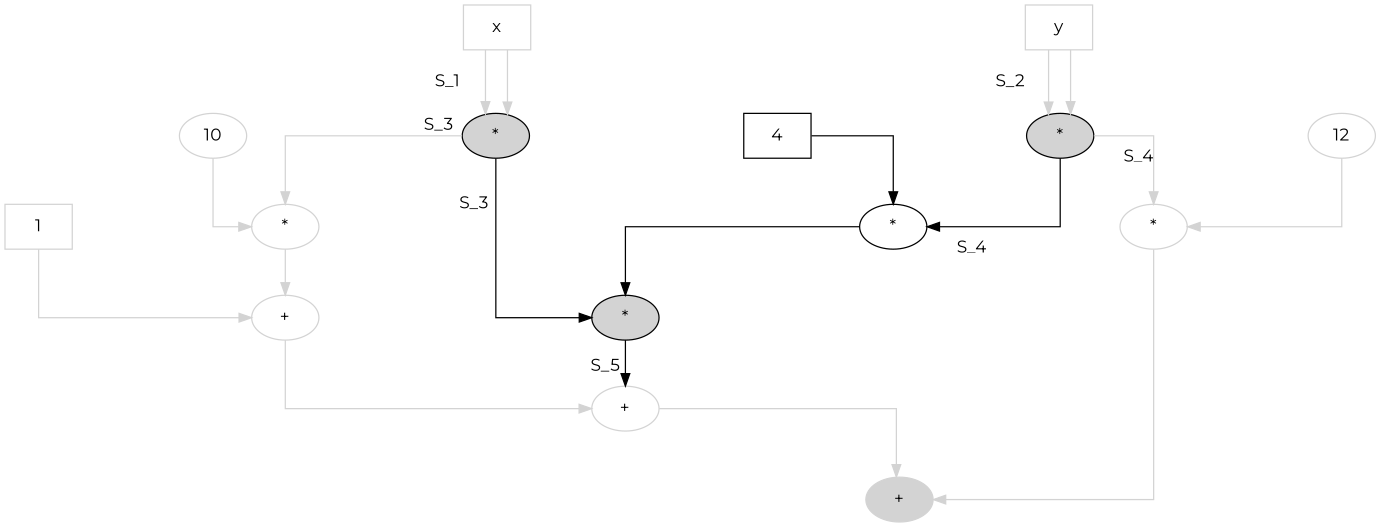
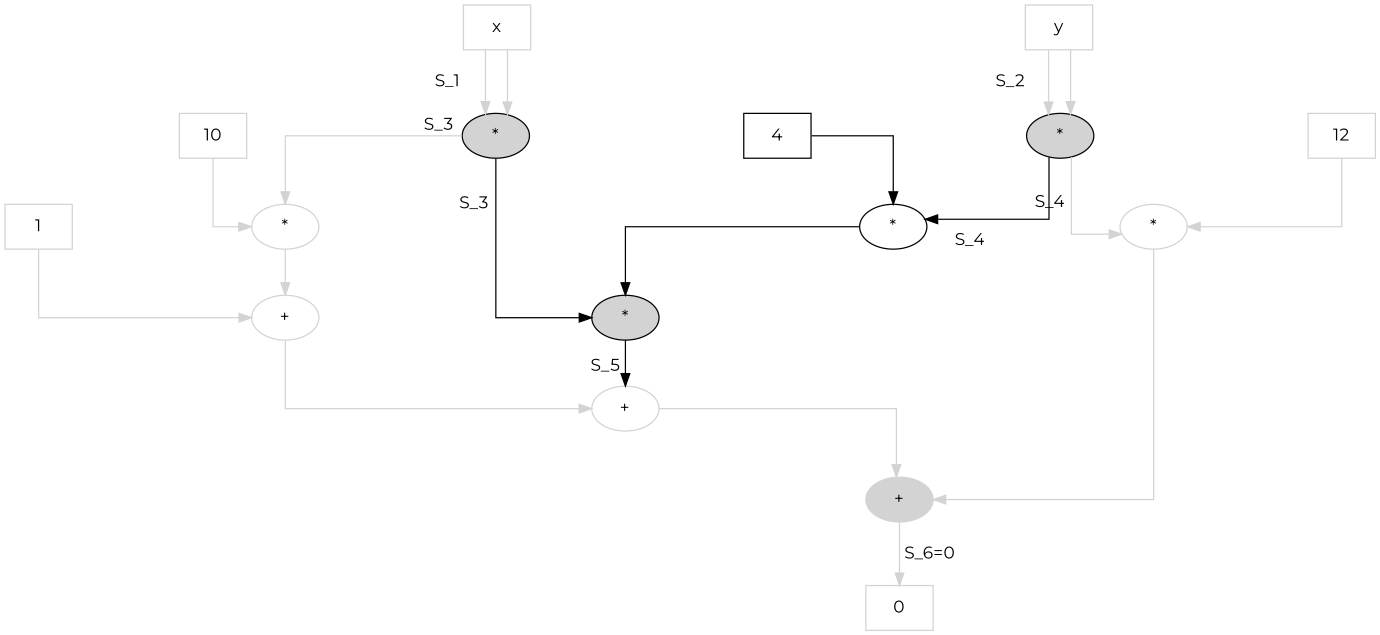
(213, 136) -> (213, 136)
(1342, 136) -> (1342, 136)
none -> (899, 608)
